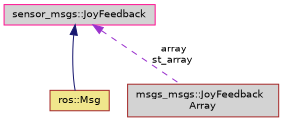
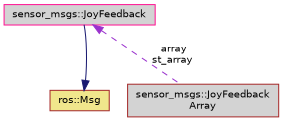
(73, 63) -> (86, 53)
(203, 101) -> (203, 101)
